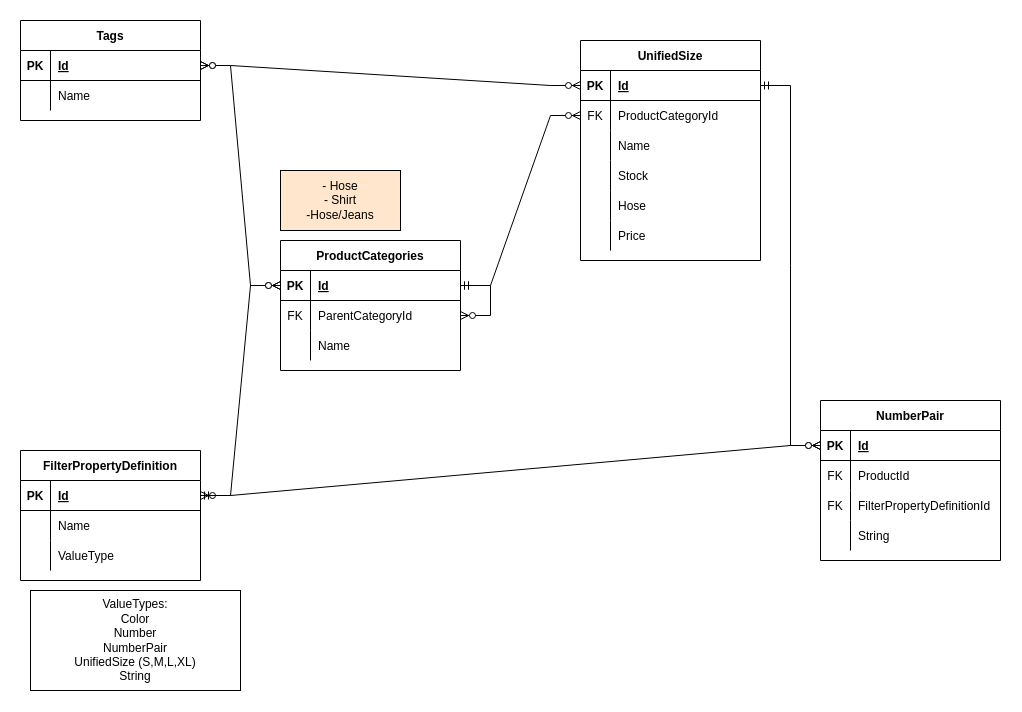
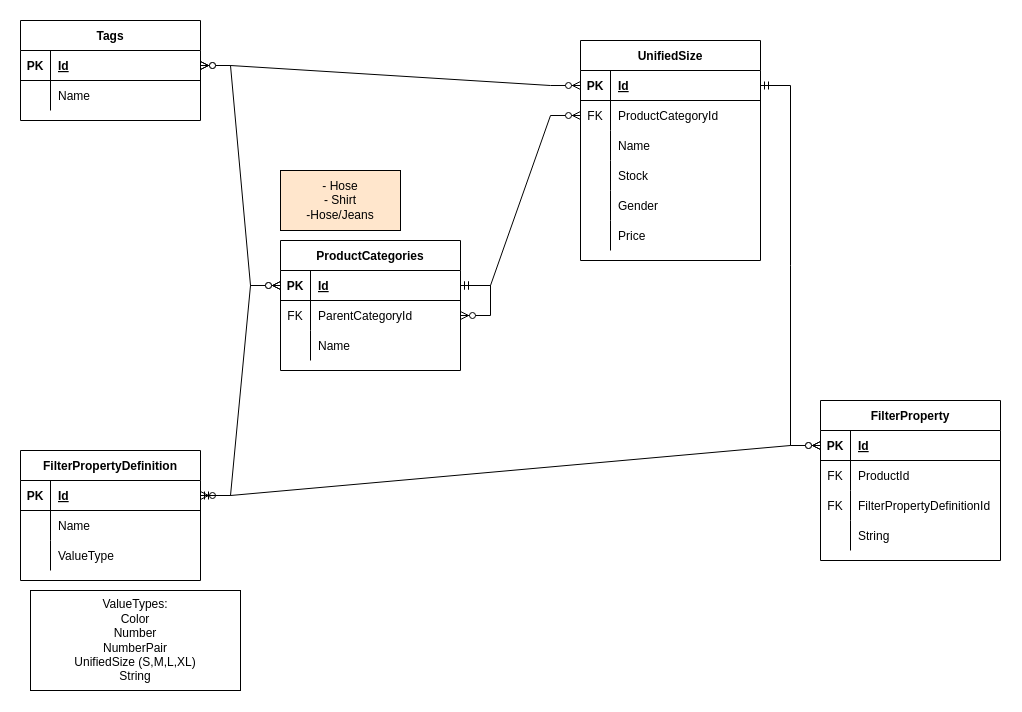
(631, 206) -> (638, 206)
(910, 416) -> (910, 416)
